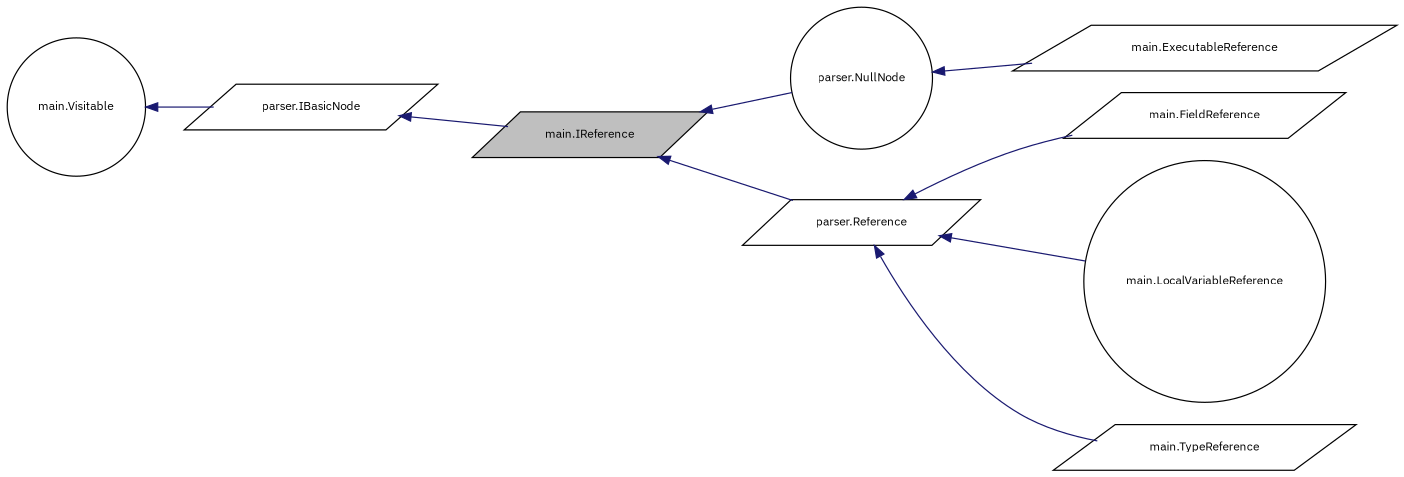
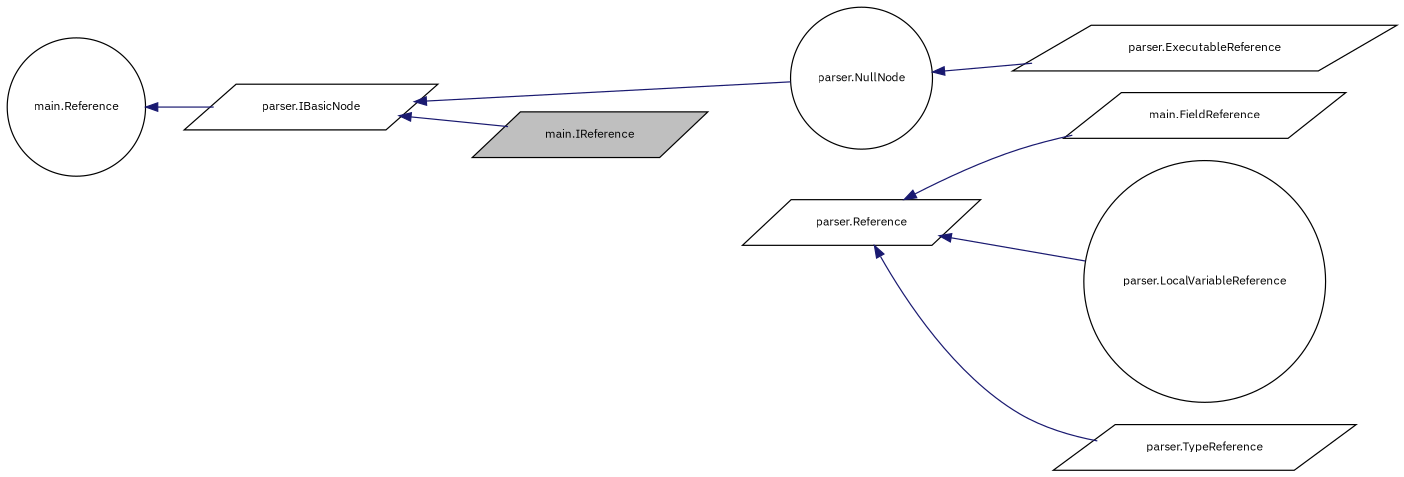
(1205, 48) -> (1205, 48)
(752, 101) -> (608, 91)
(76, 107) -> (76, 107)
(731, 180) -> none
(1205, 281) -> (1205, 281)
(1205, 447) -> (1205, 447)
